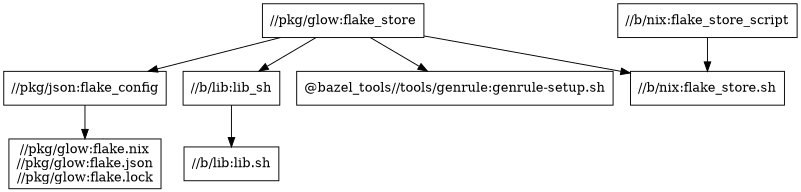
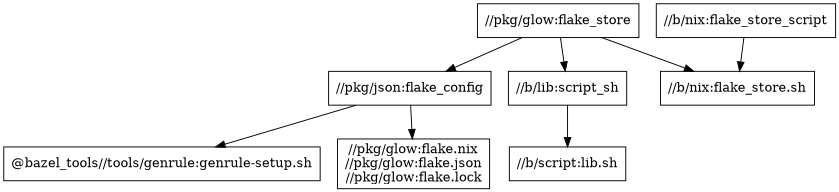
(395, 52) -> (290, 125)
(231, 88) -> (568, 88)
(231, 164) -> (568, 164)
